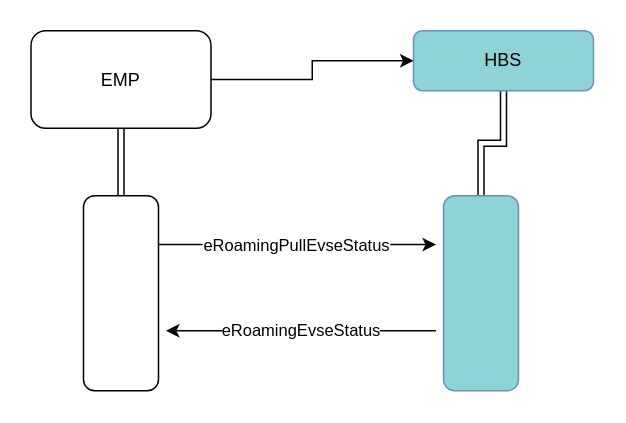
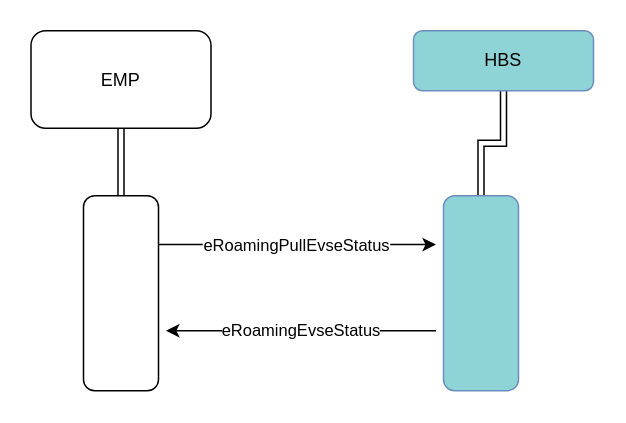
(312, 75) -> none
